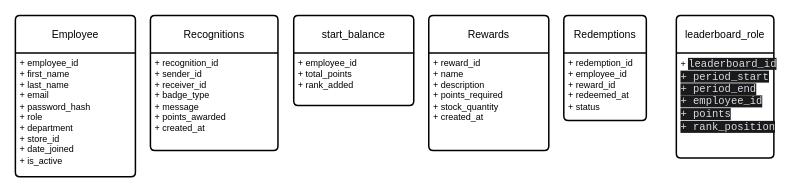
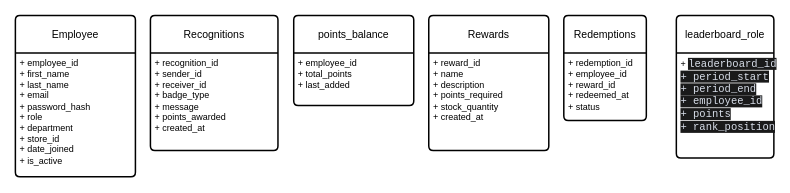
(354, 34) -> (354, 34)
(330, 74) -> (330, 74)
